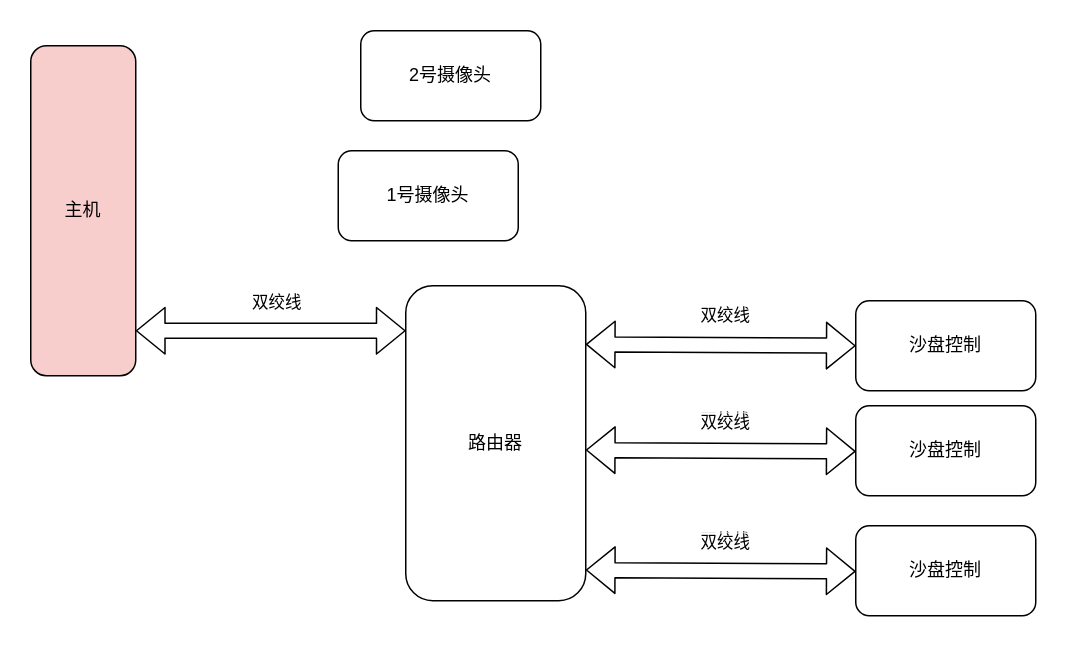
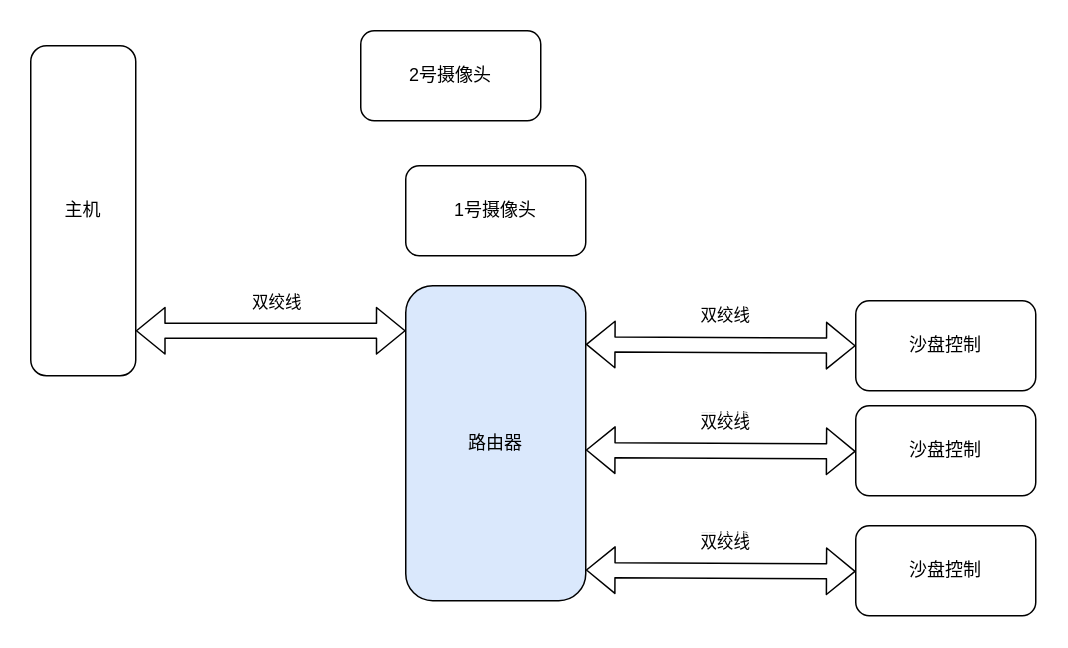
(428, 196) -> (496, 211)
(83, 211) -> (83, 211)
(496, 443) -> (496, 443)
